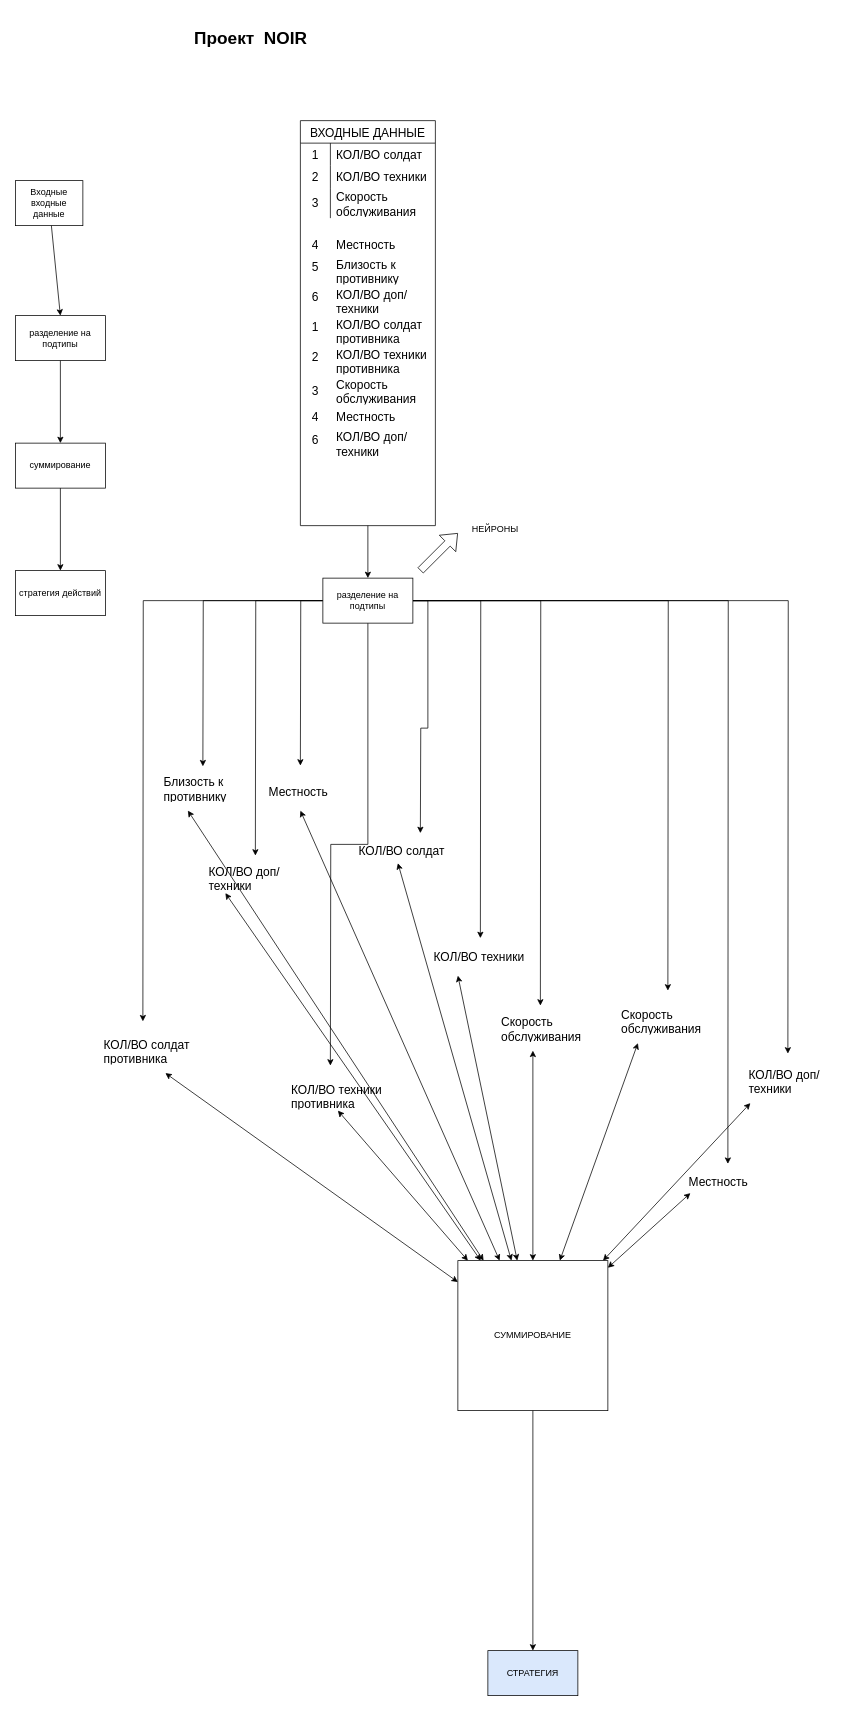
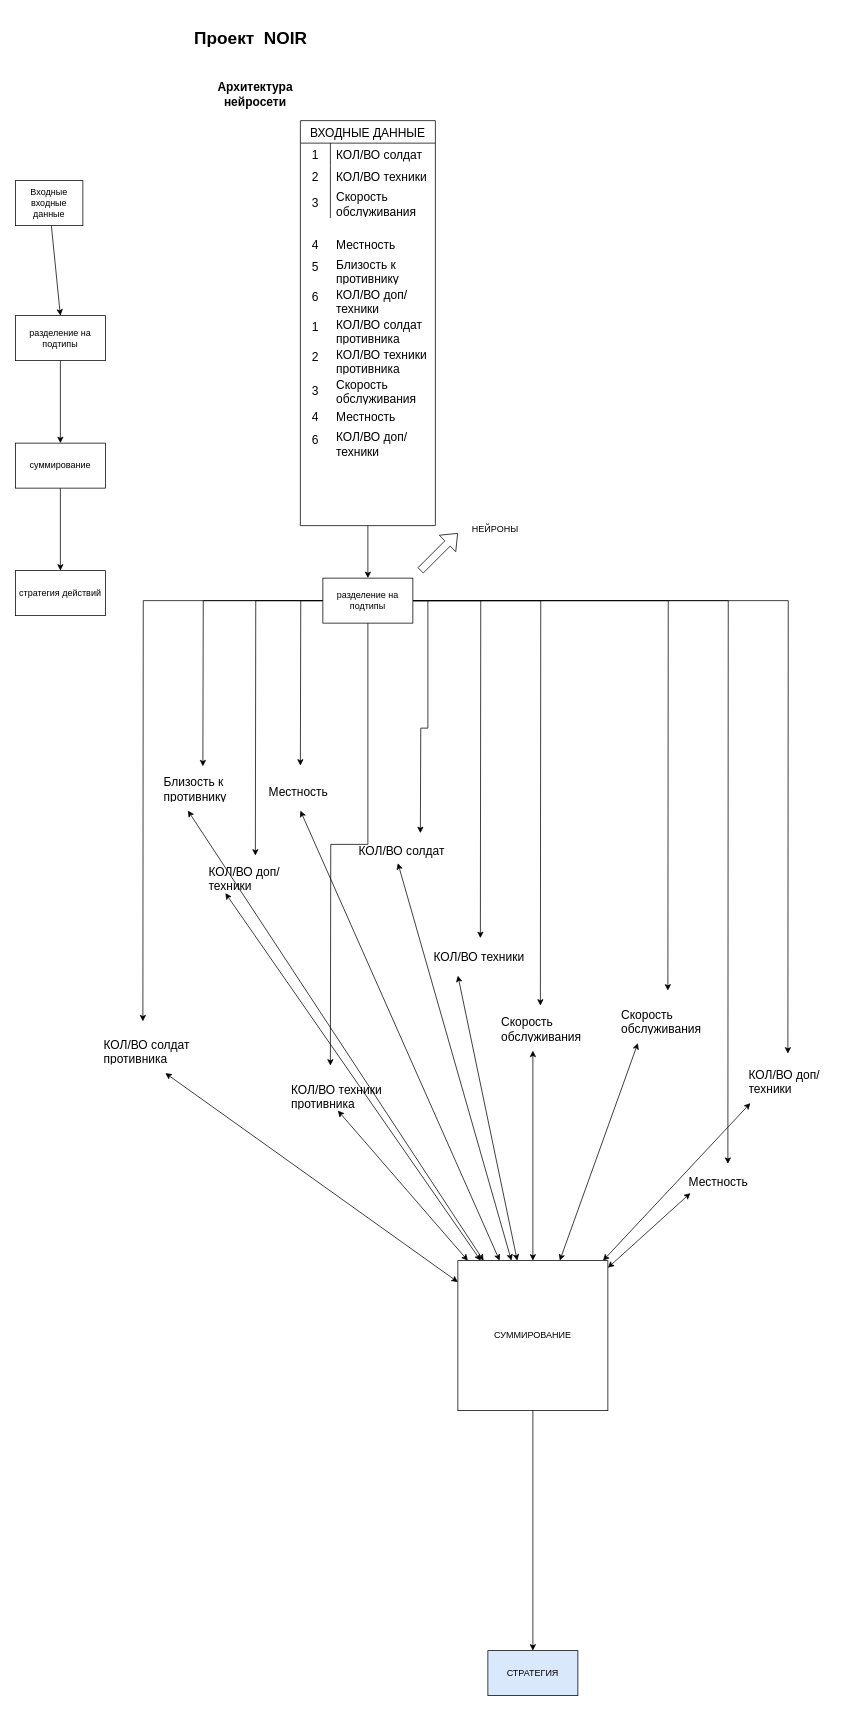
none -> (255, 94)
